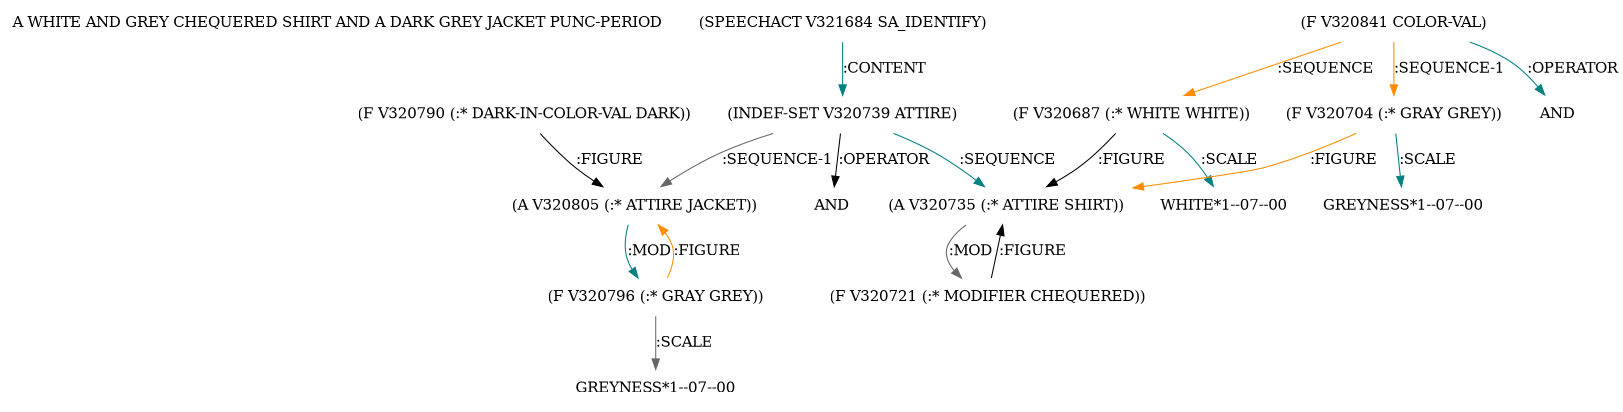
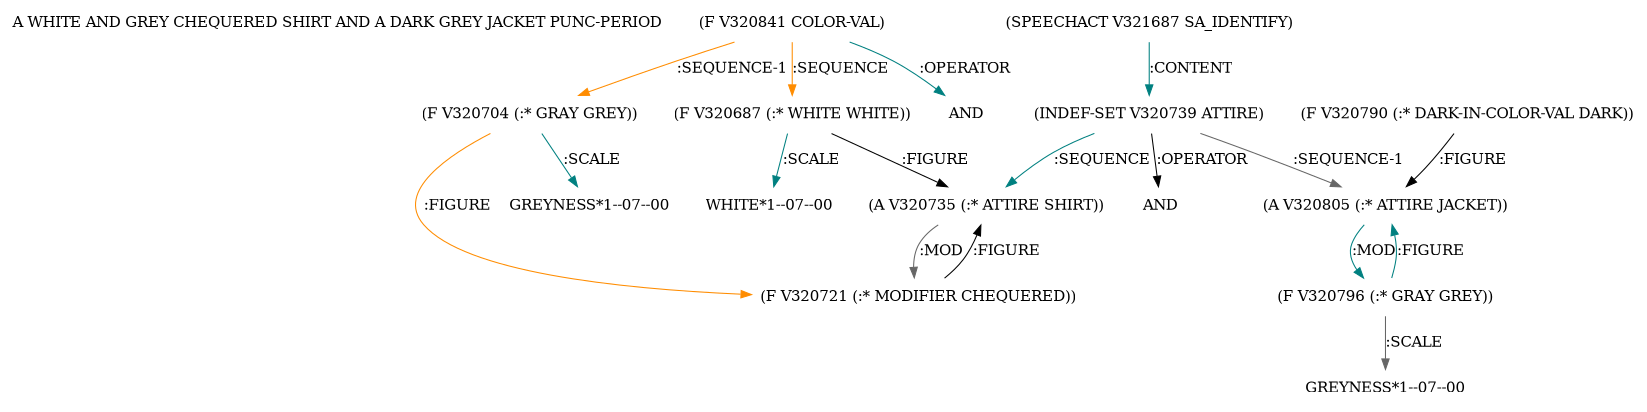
(843, 23) -> (1149, 23)
(1252, 170) -> (513, 267)
(673, 255) -> (1396, 257)
